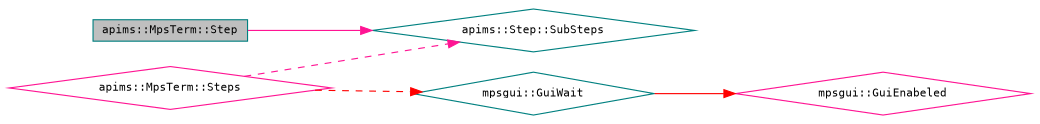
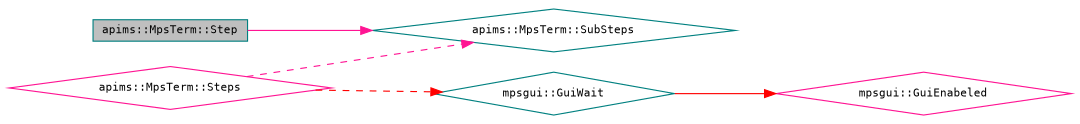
(533, 30) -> (554, 30)
